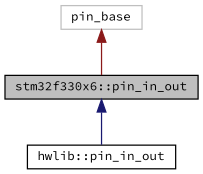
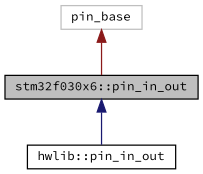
(102, 87) -> (102, 87)
